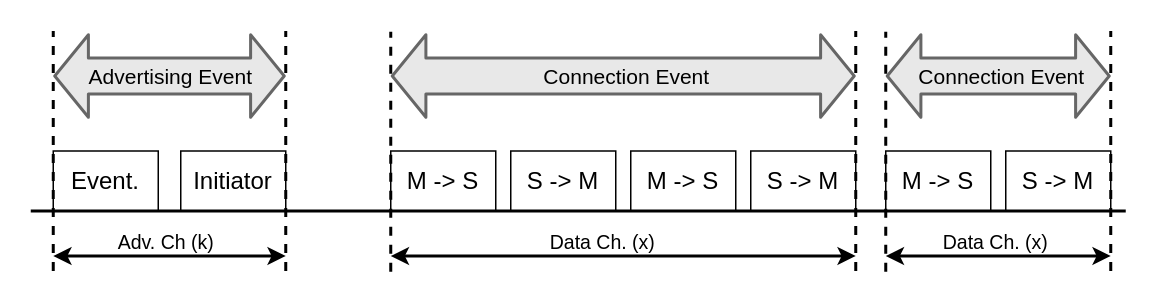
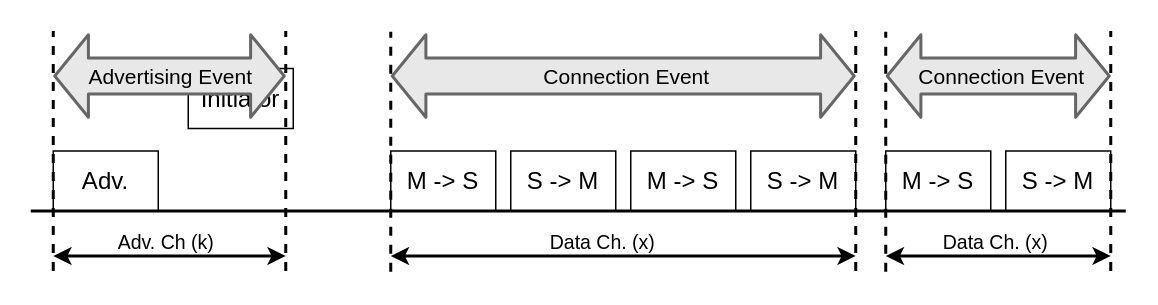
(106, 181) -> (106, 181)
(233, 181) -> (241, 98)
